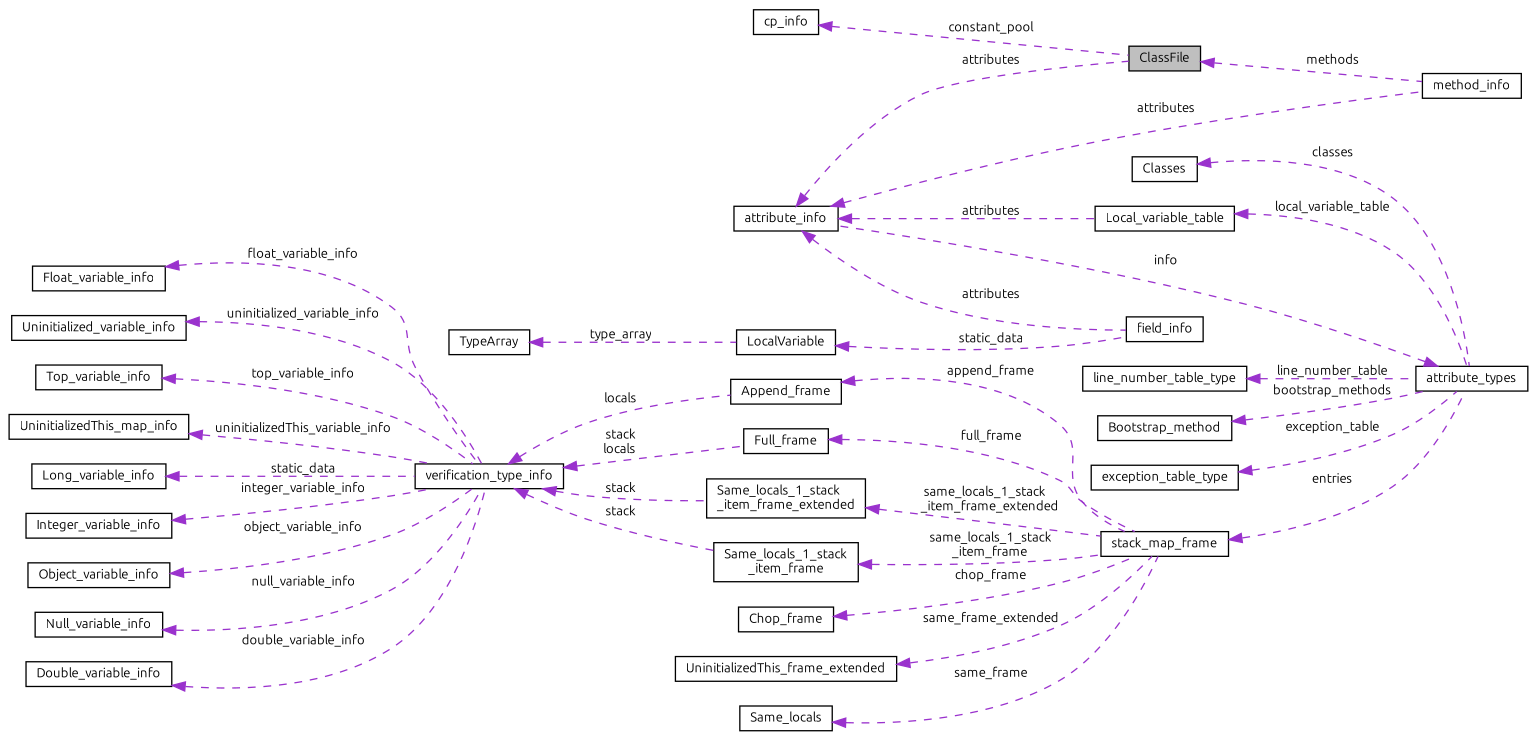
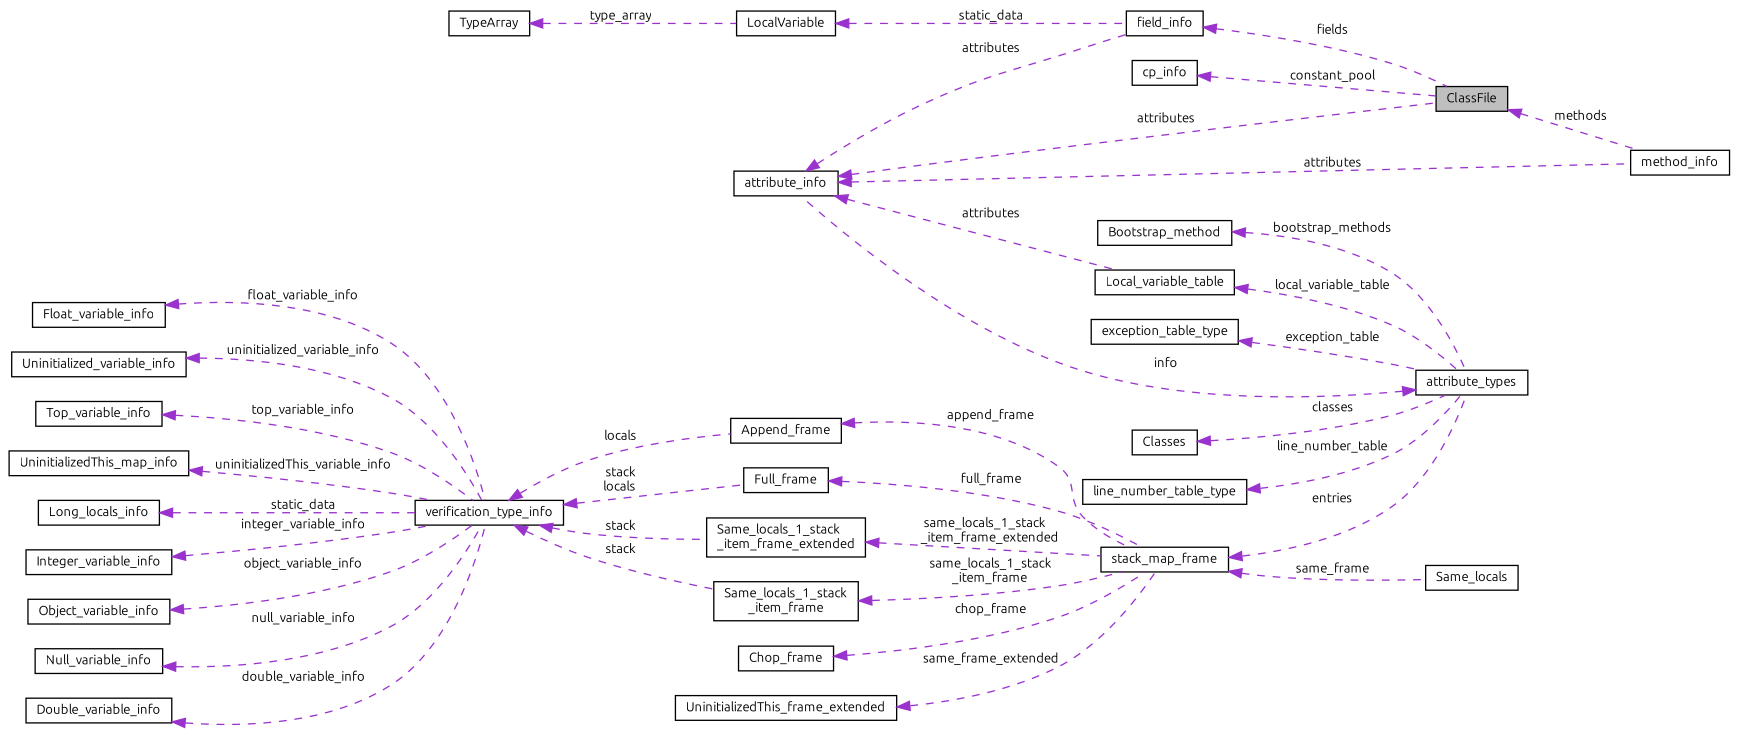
none -> (1334, 49)
(99, 476) -> (99, 513)
(1033, 694) -> (1333, 580)
